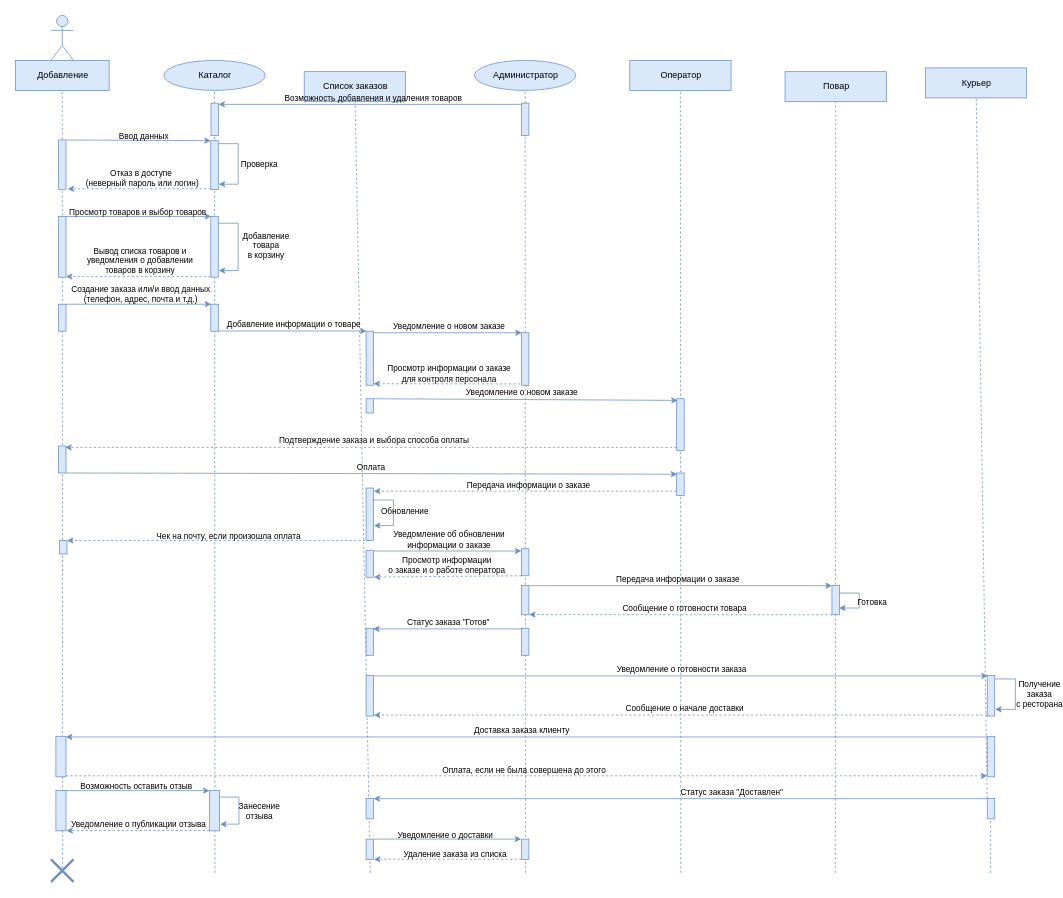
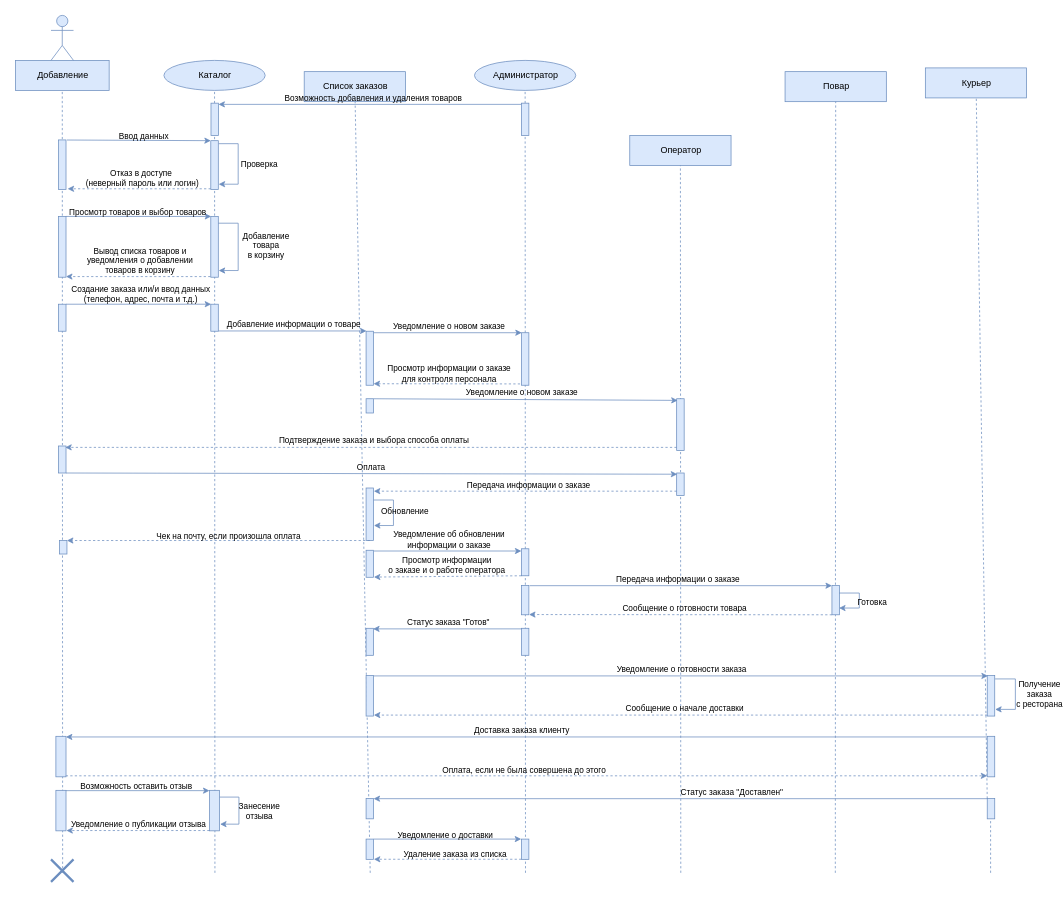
(680, 75) -> (680, 150)
